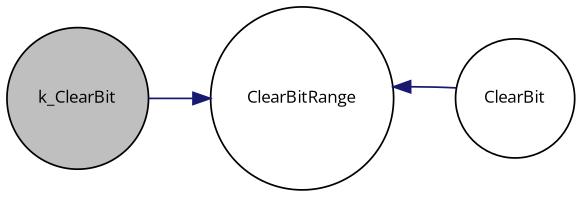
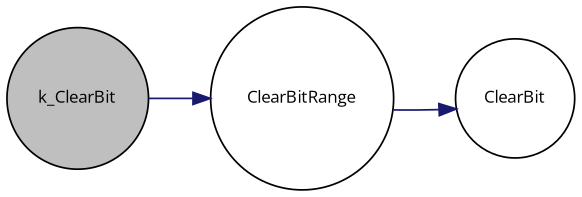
(434, 87) -> (416, 110)
